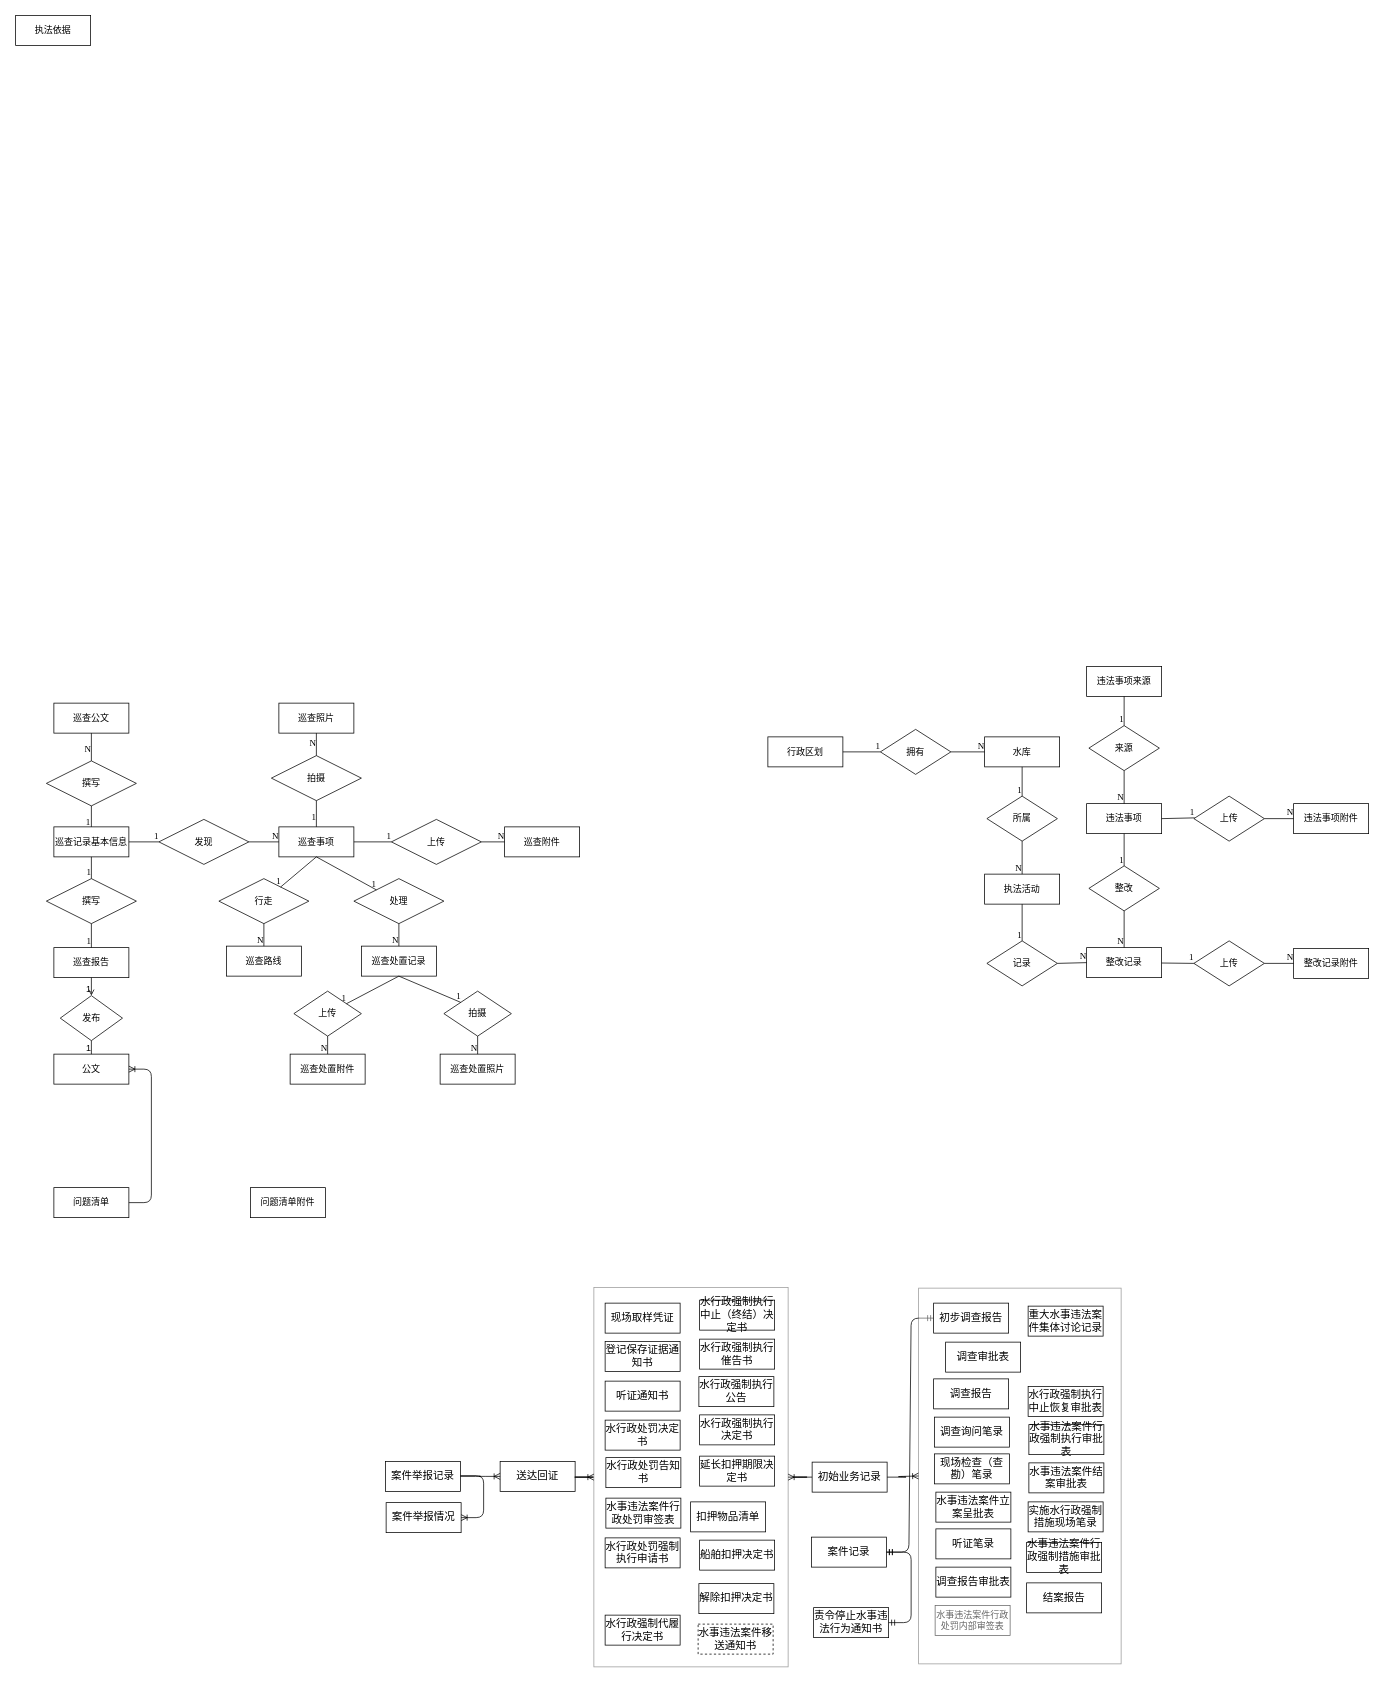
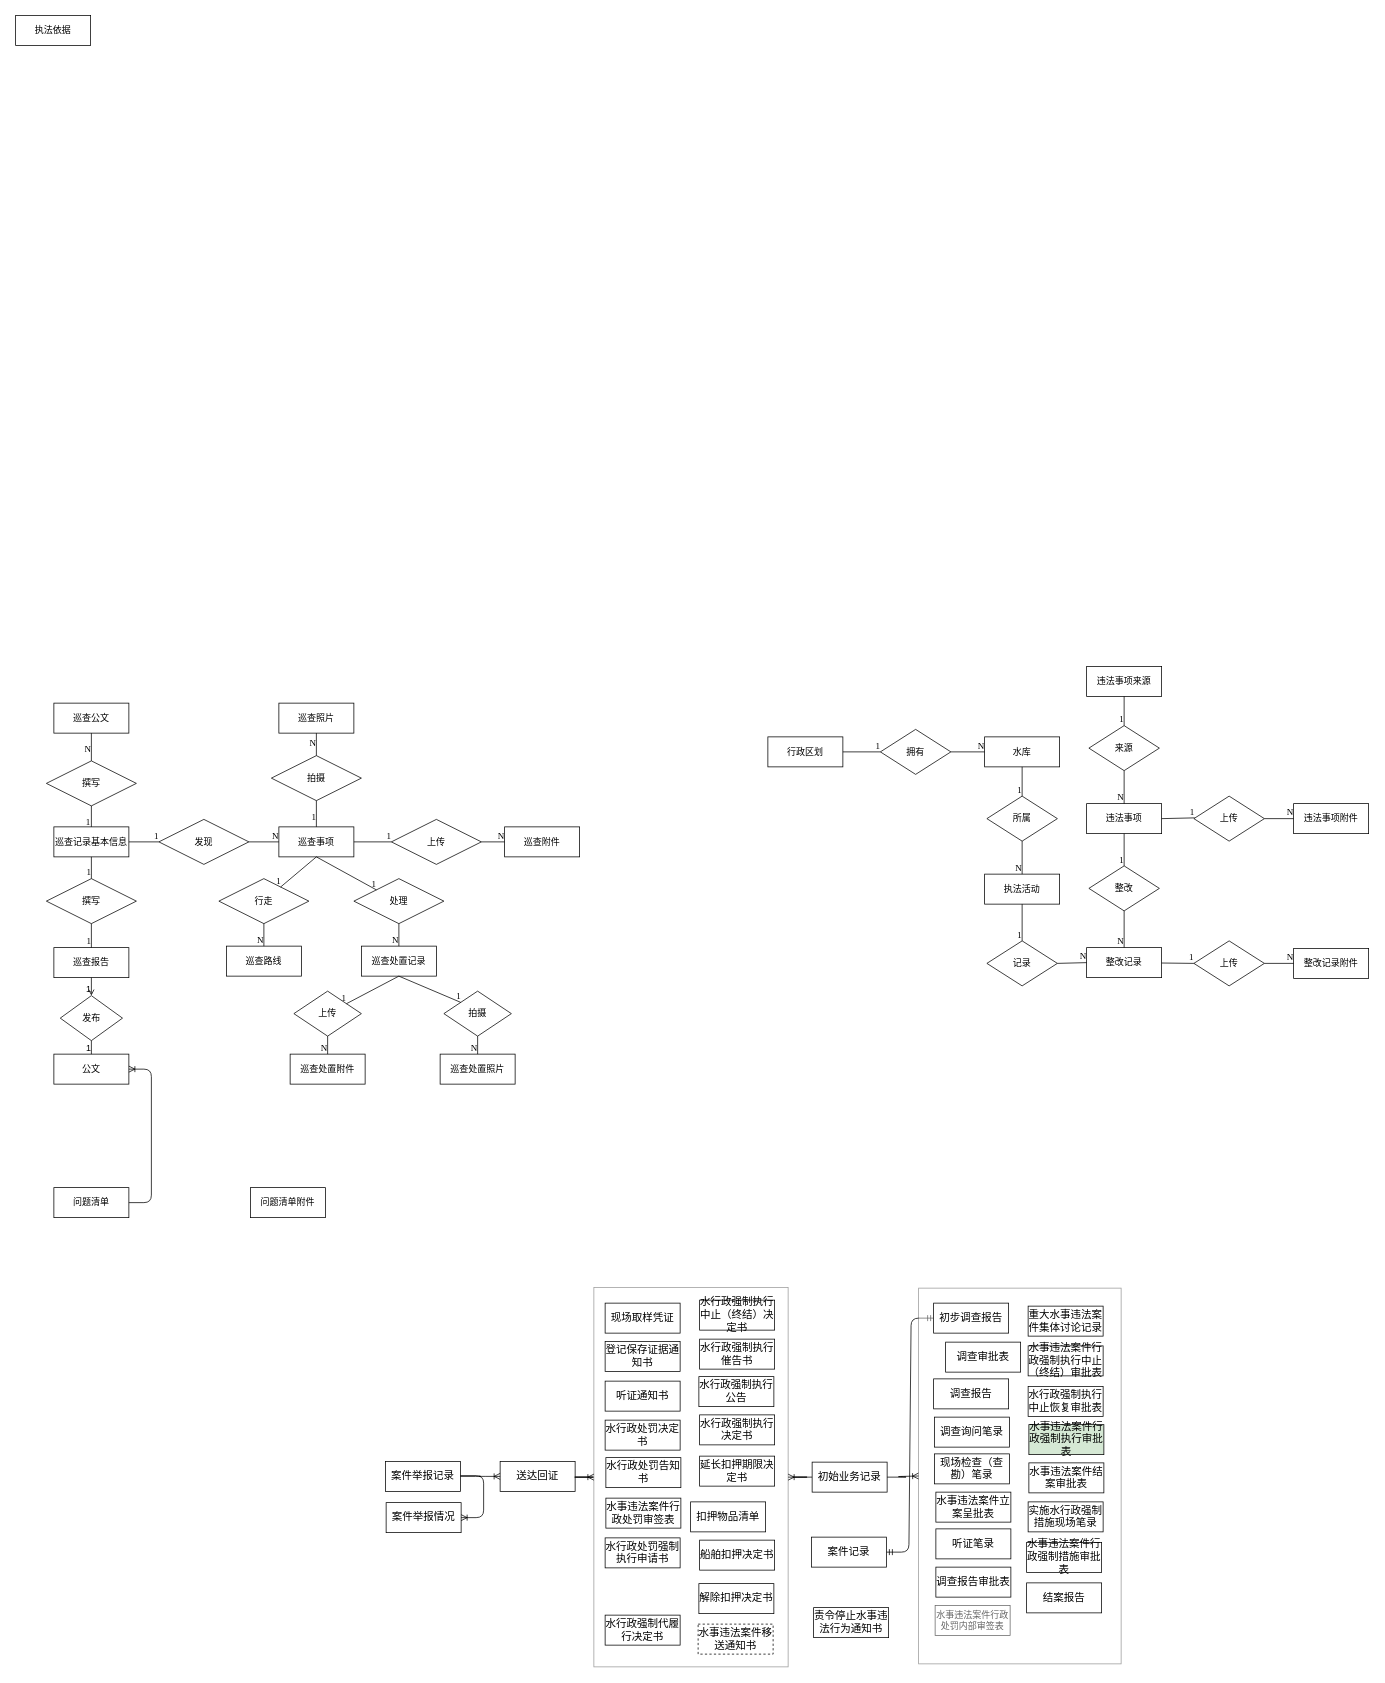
none -> (1065, 1361)
(1066, 1440) -> (1066, 1440)
(911, 1596) -> none
